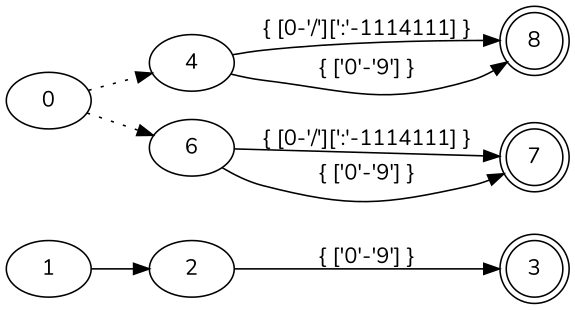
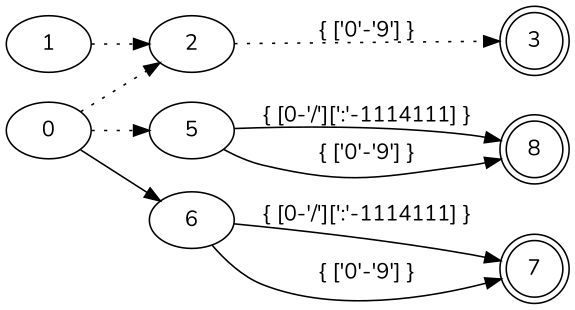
(192, 63) -> (192, 130)
none -> (114, 91)
(113, 122) -> (114, 171)
(112, 269) -> (112, 44)
(359, 269) -> (359, 42)
